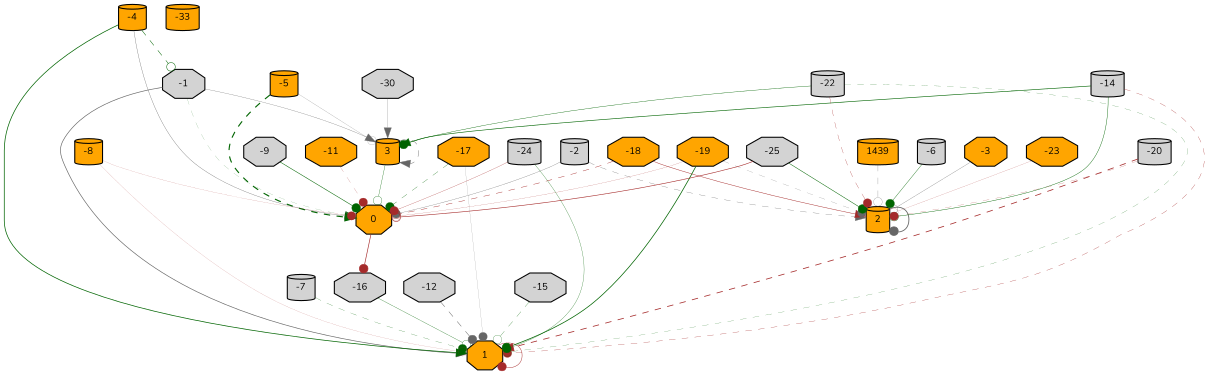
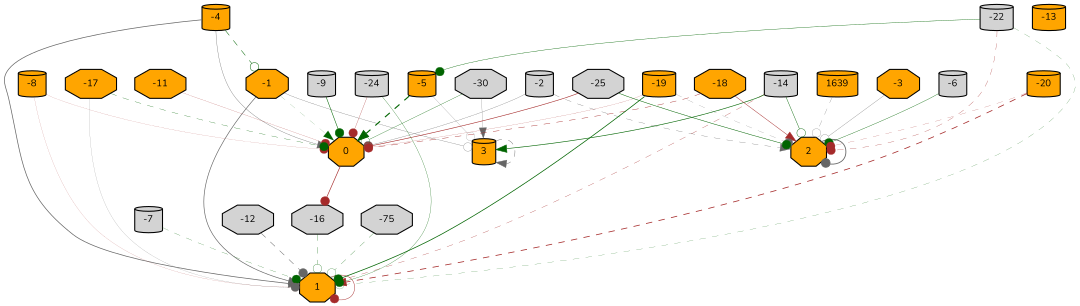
(183, 17) -> (1049, 17)
(184, 84) -> (267, 84)
(608, 106) -> (711, 34)
(287, 109) -> (368, 121)
(265, 152) -> (322, 84)
(703, 152) -> (659, 84)
(878, 152) -> (838, 84)
(1052, 152) -> none
(1155, 152) -> (1044, 84)
(382, 180) -> (416, 117)
(350, 182) -> (234, 111)
(508, 191) -> (587, 118)
(878, 220) -> (809, 152)
(540, 288) -> (387, 220)
(94, 292) -> (25, 169)
(420, 320) -> (317, 249)
